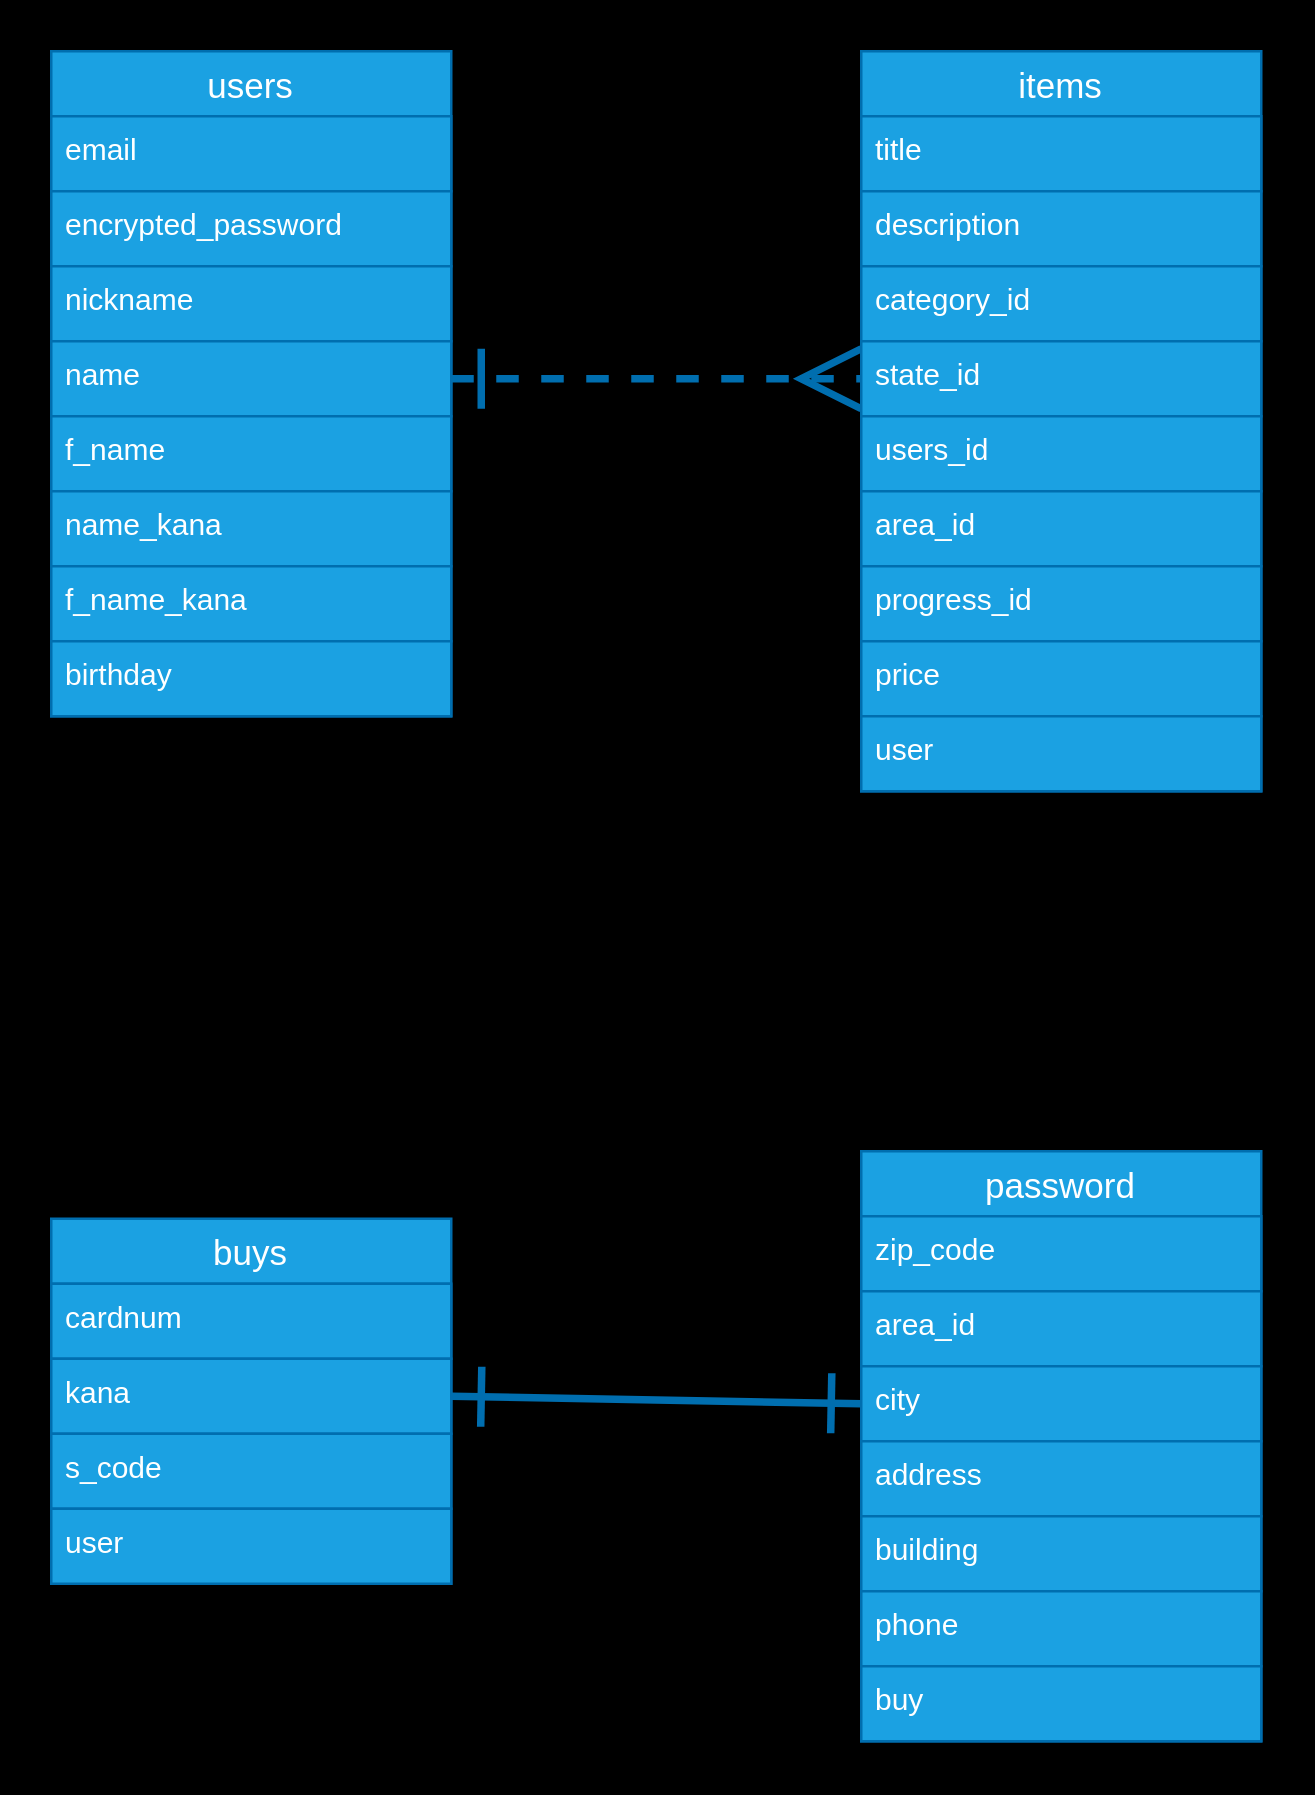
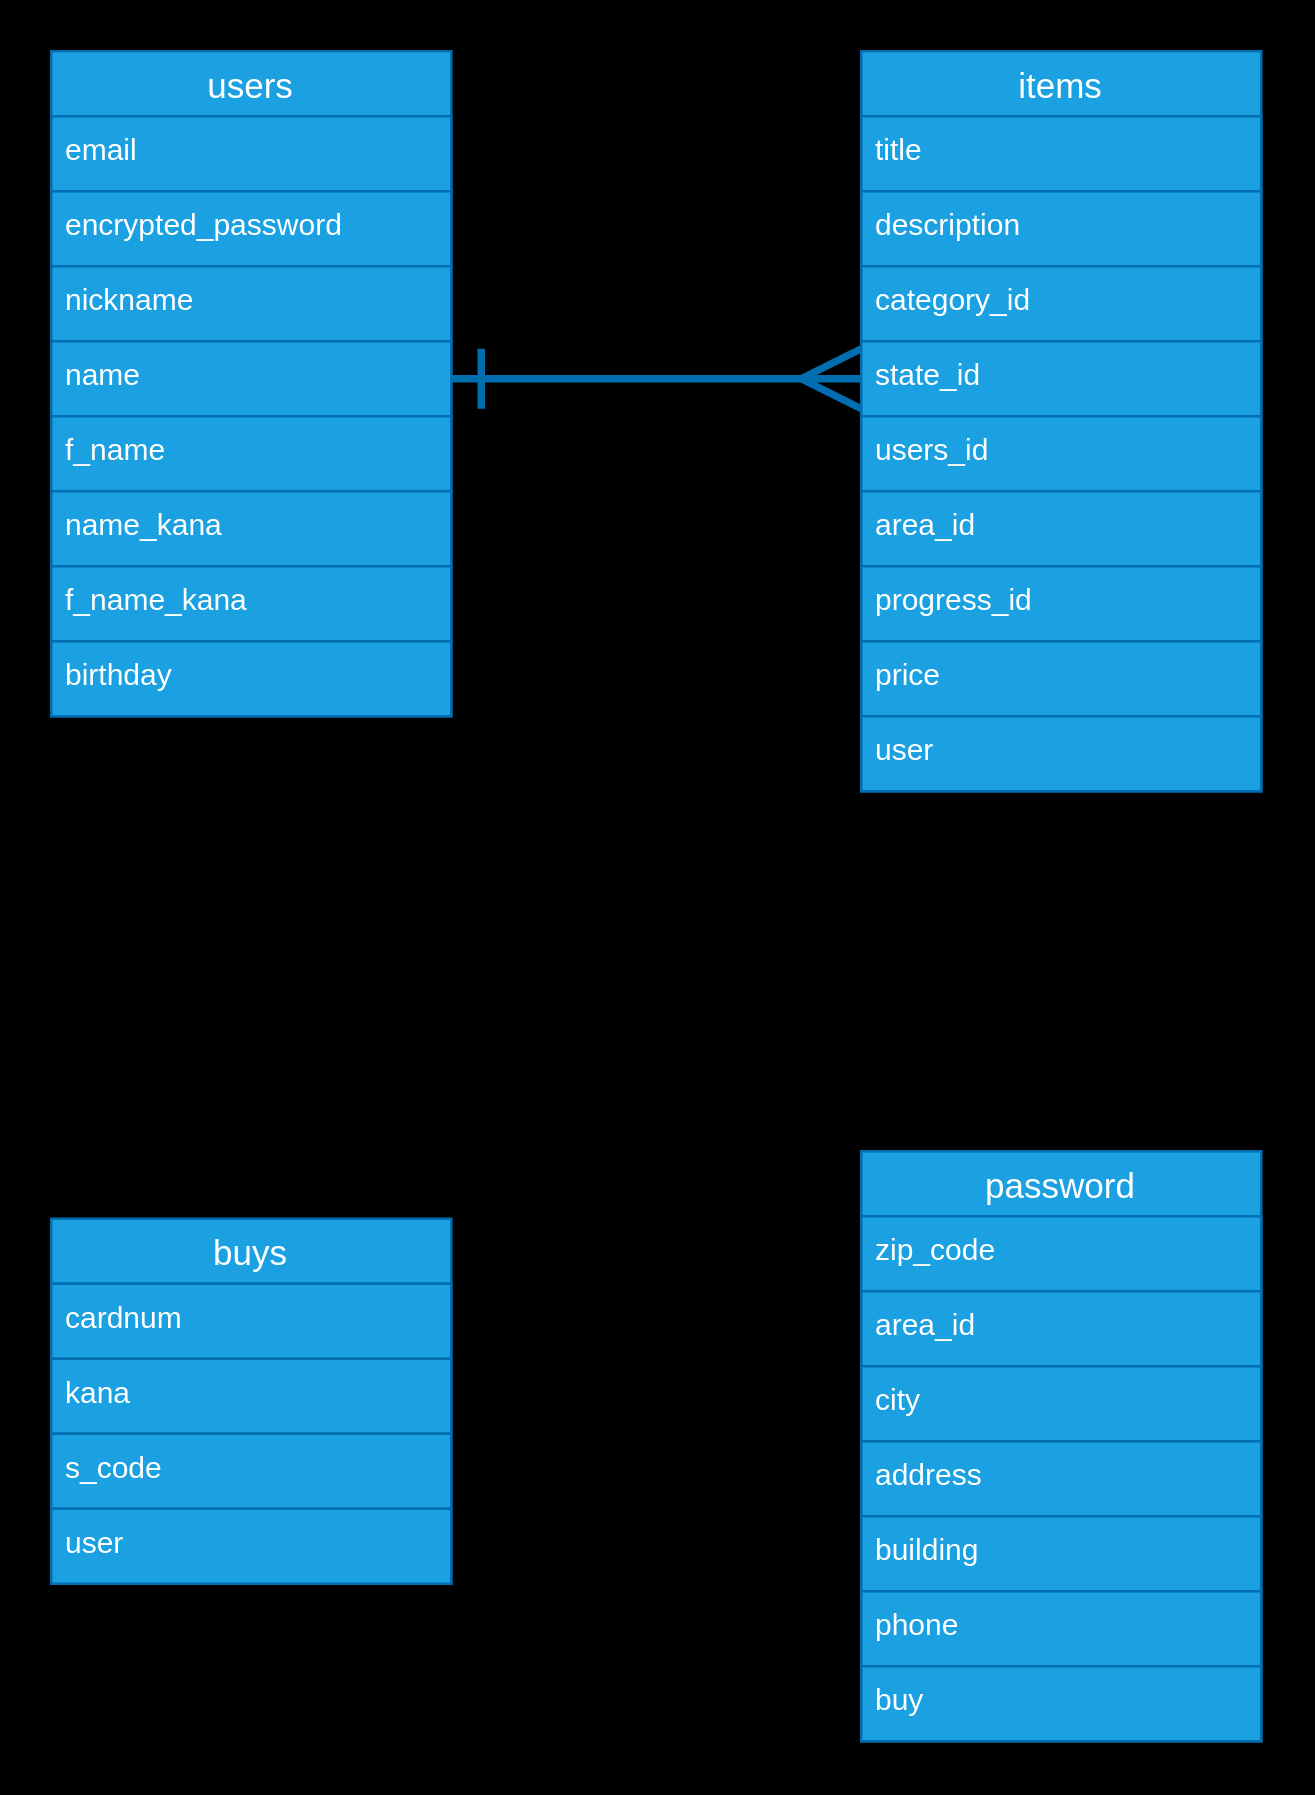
(484, 379) -> (484, 379)
(656, 1400) -> none
